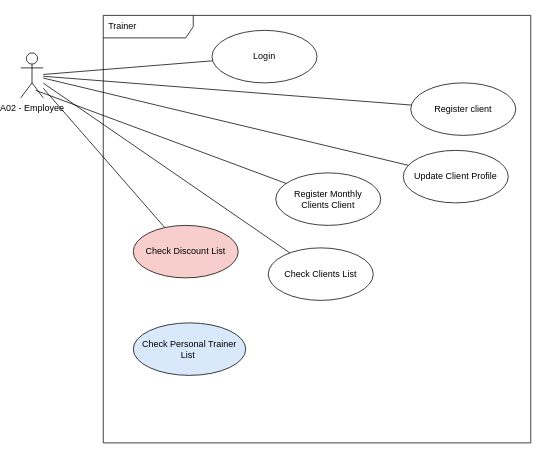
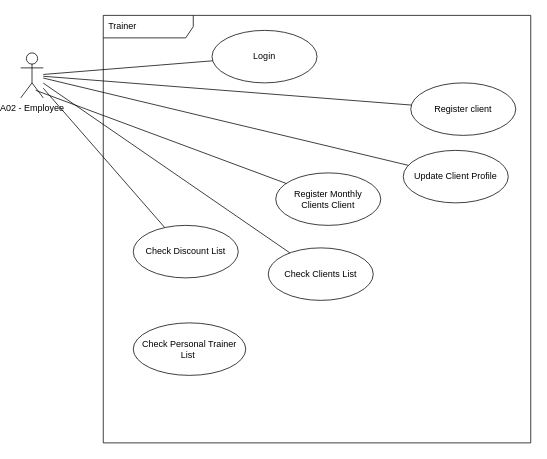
(186, 252) -> (186, 252)
(189, 349) -> (189, 349)
